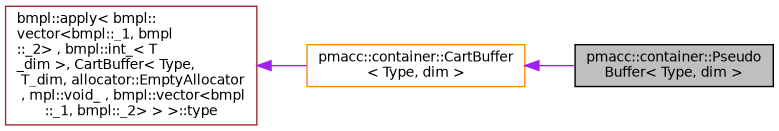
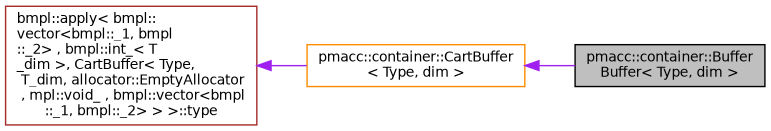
(674, 66) -> (670, 66)
